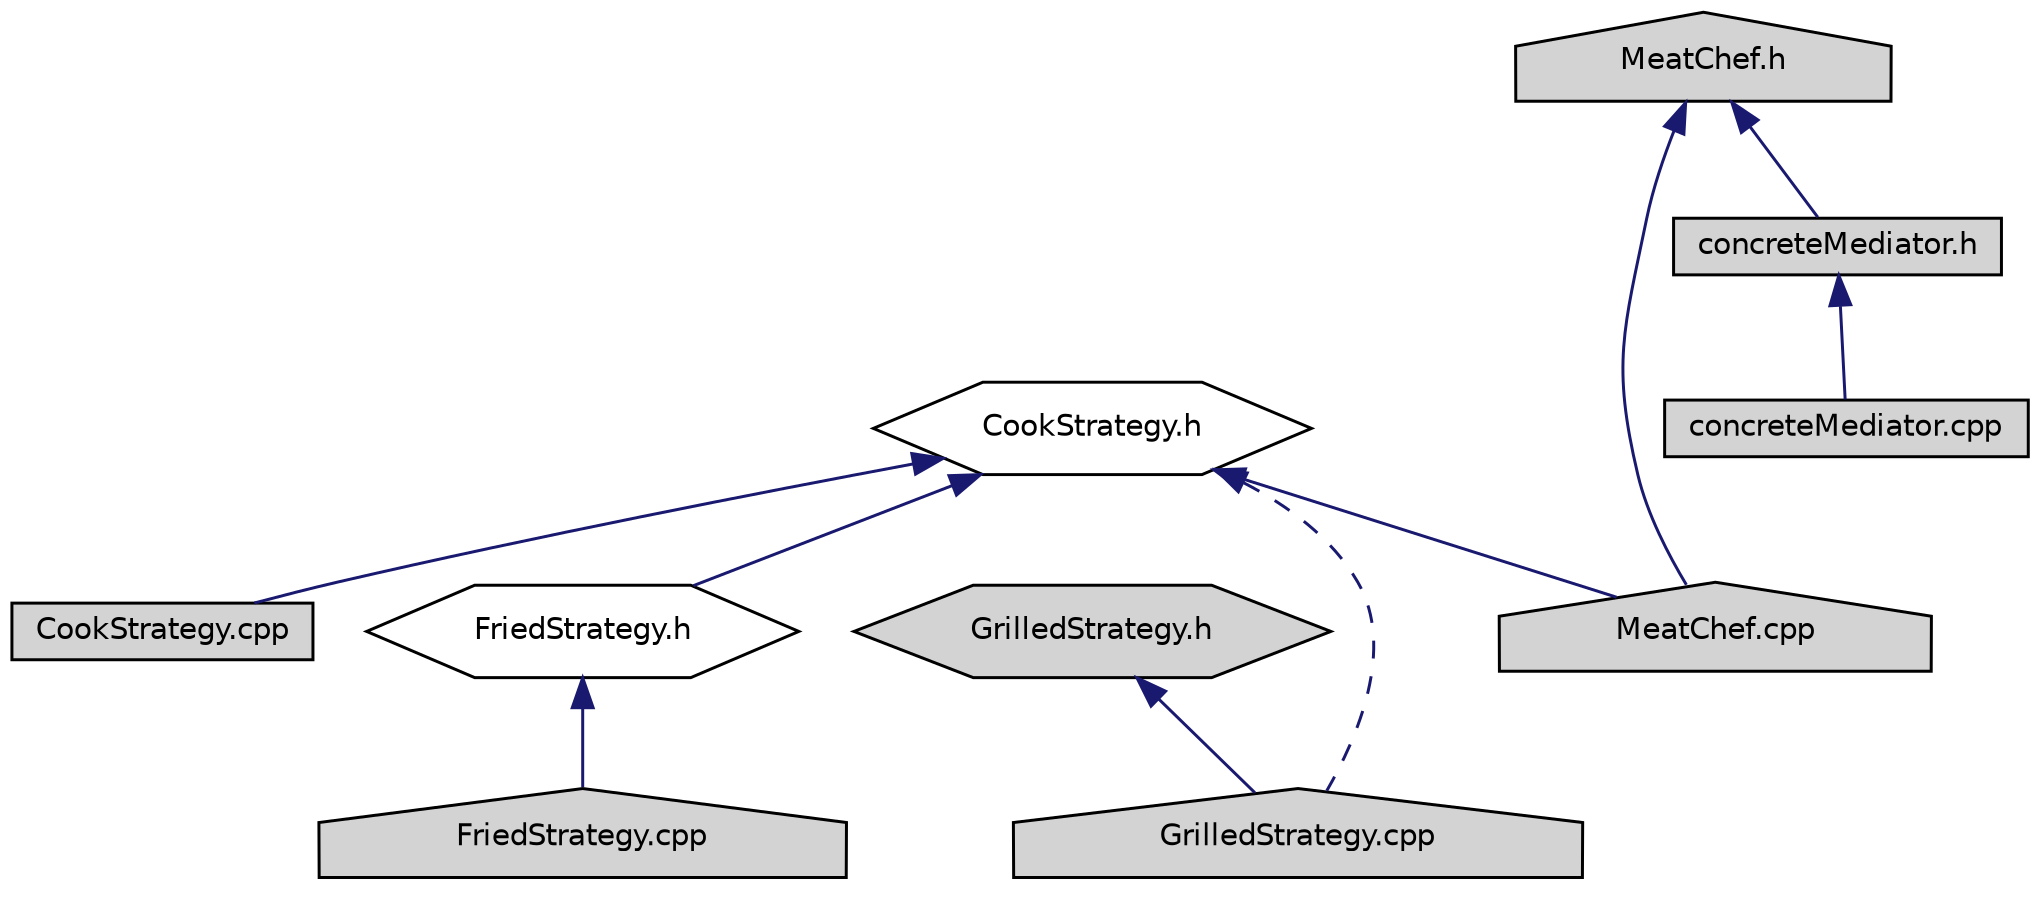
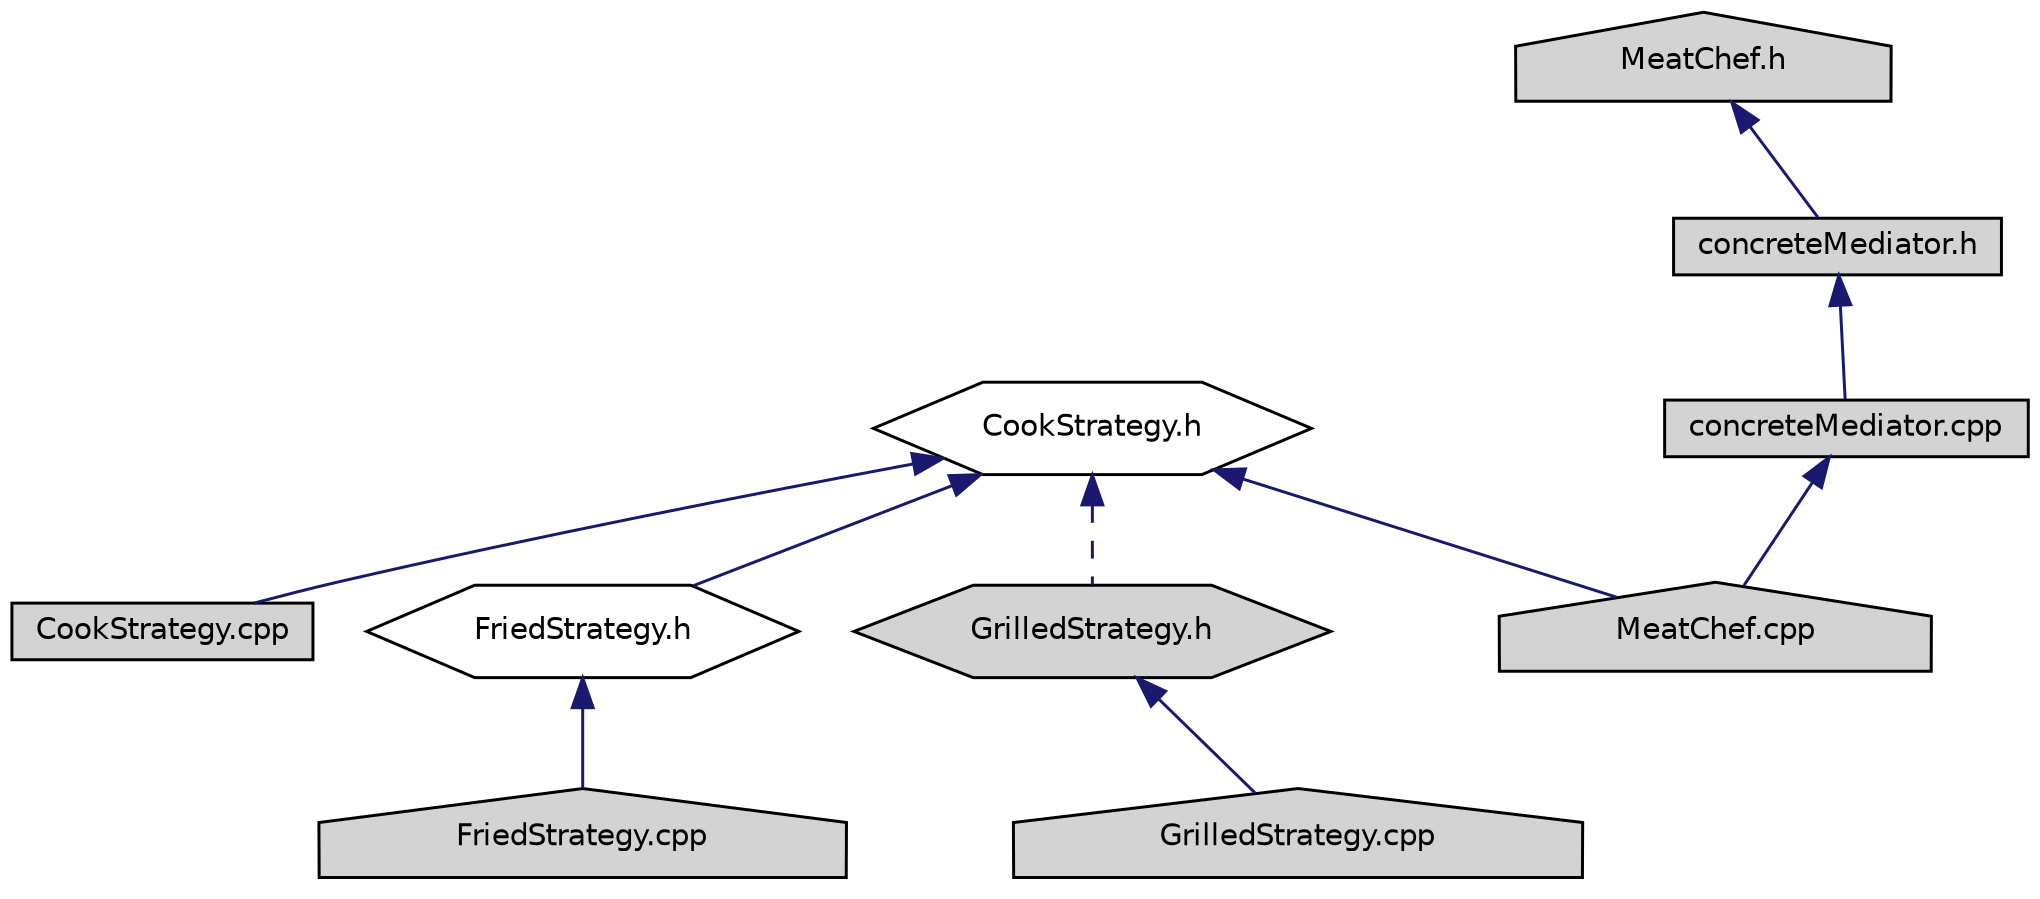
(1623, 360) -> (1778, 534)
(1370, 613) -> (1092, 545)
